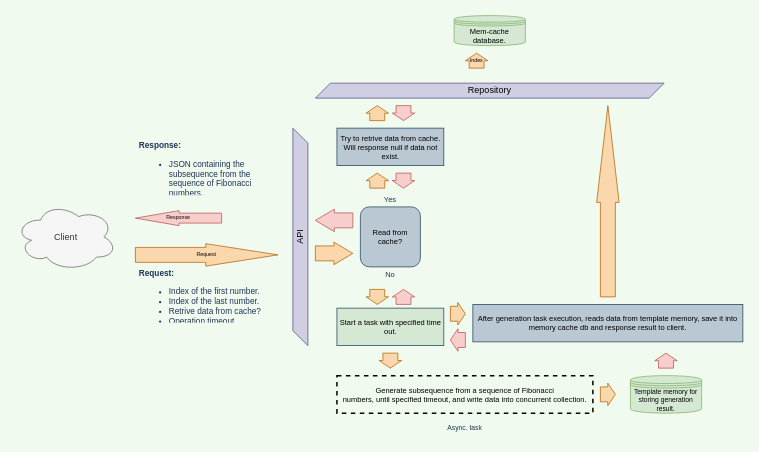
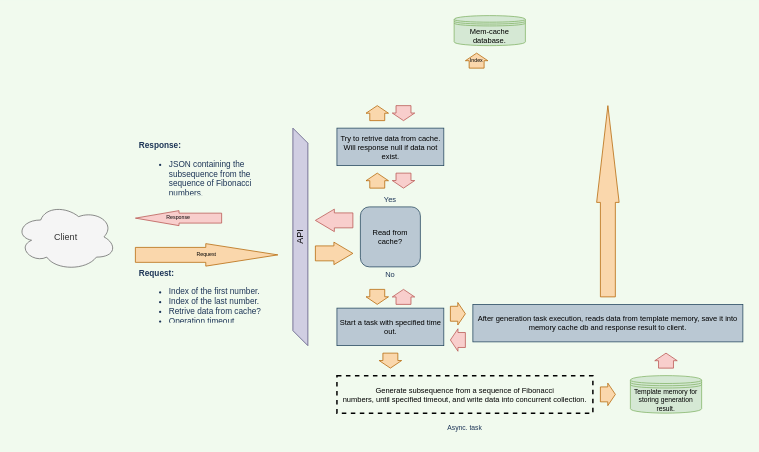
(490, 90) -> none
(390, 327) -> (390, 327)
